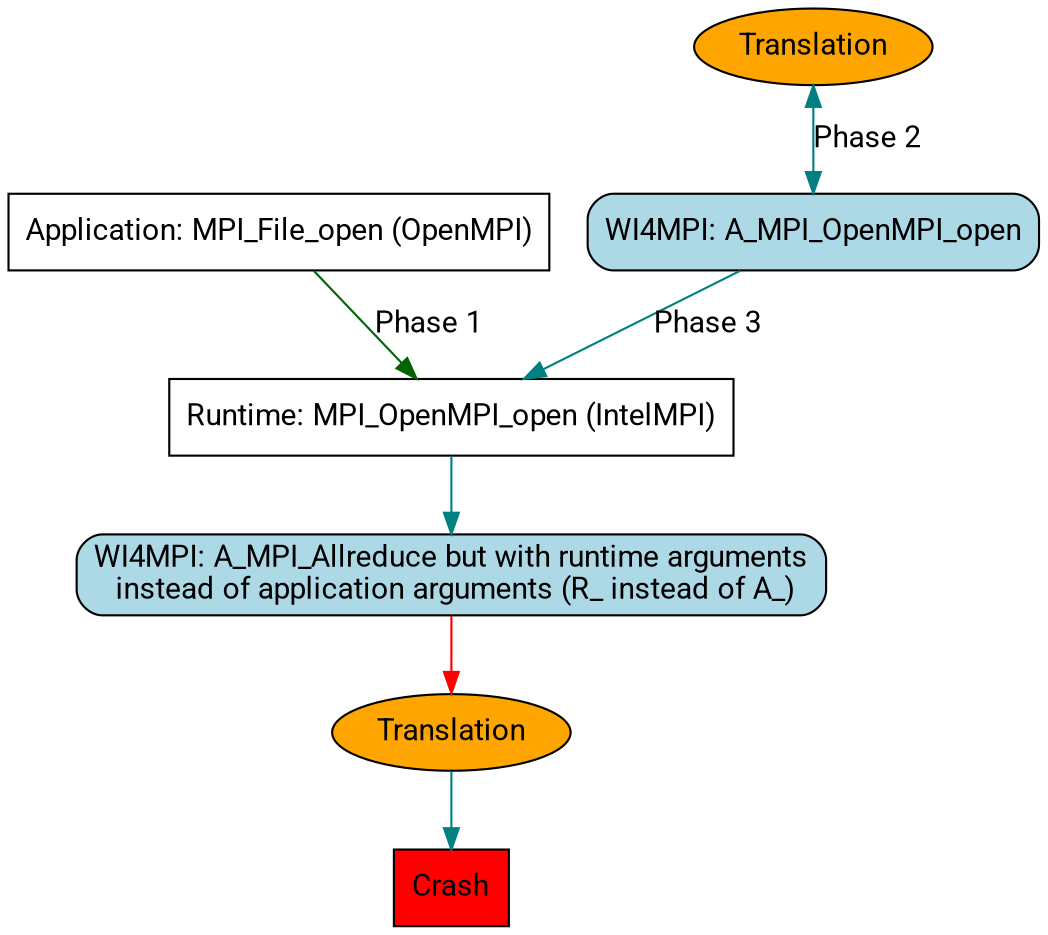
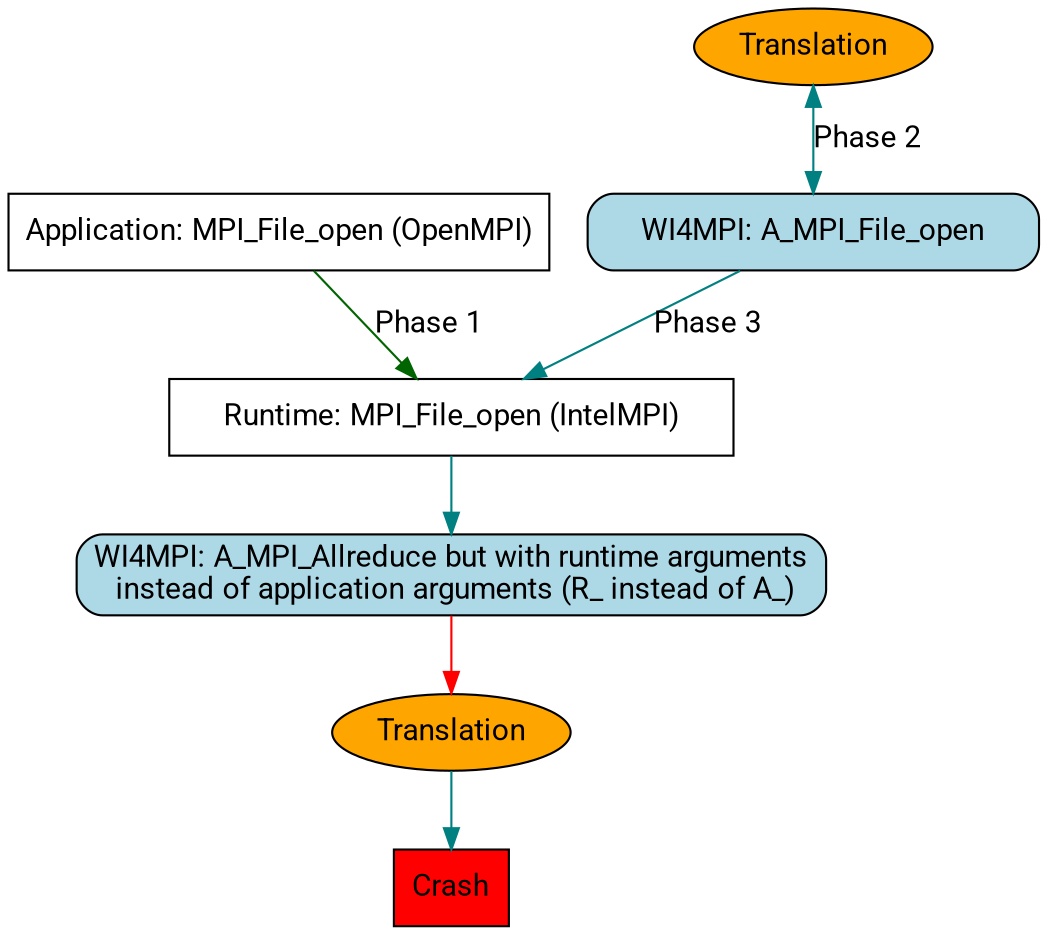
(813, 232) -> (813, 232)
(451, 417) -> (451, 417)
